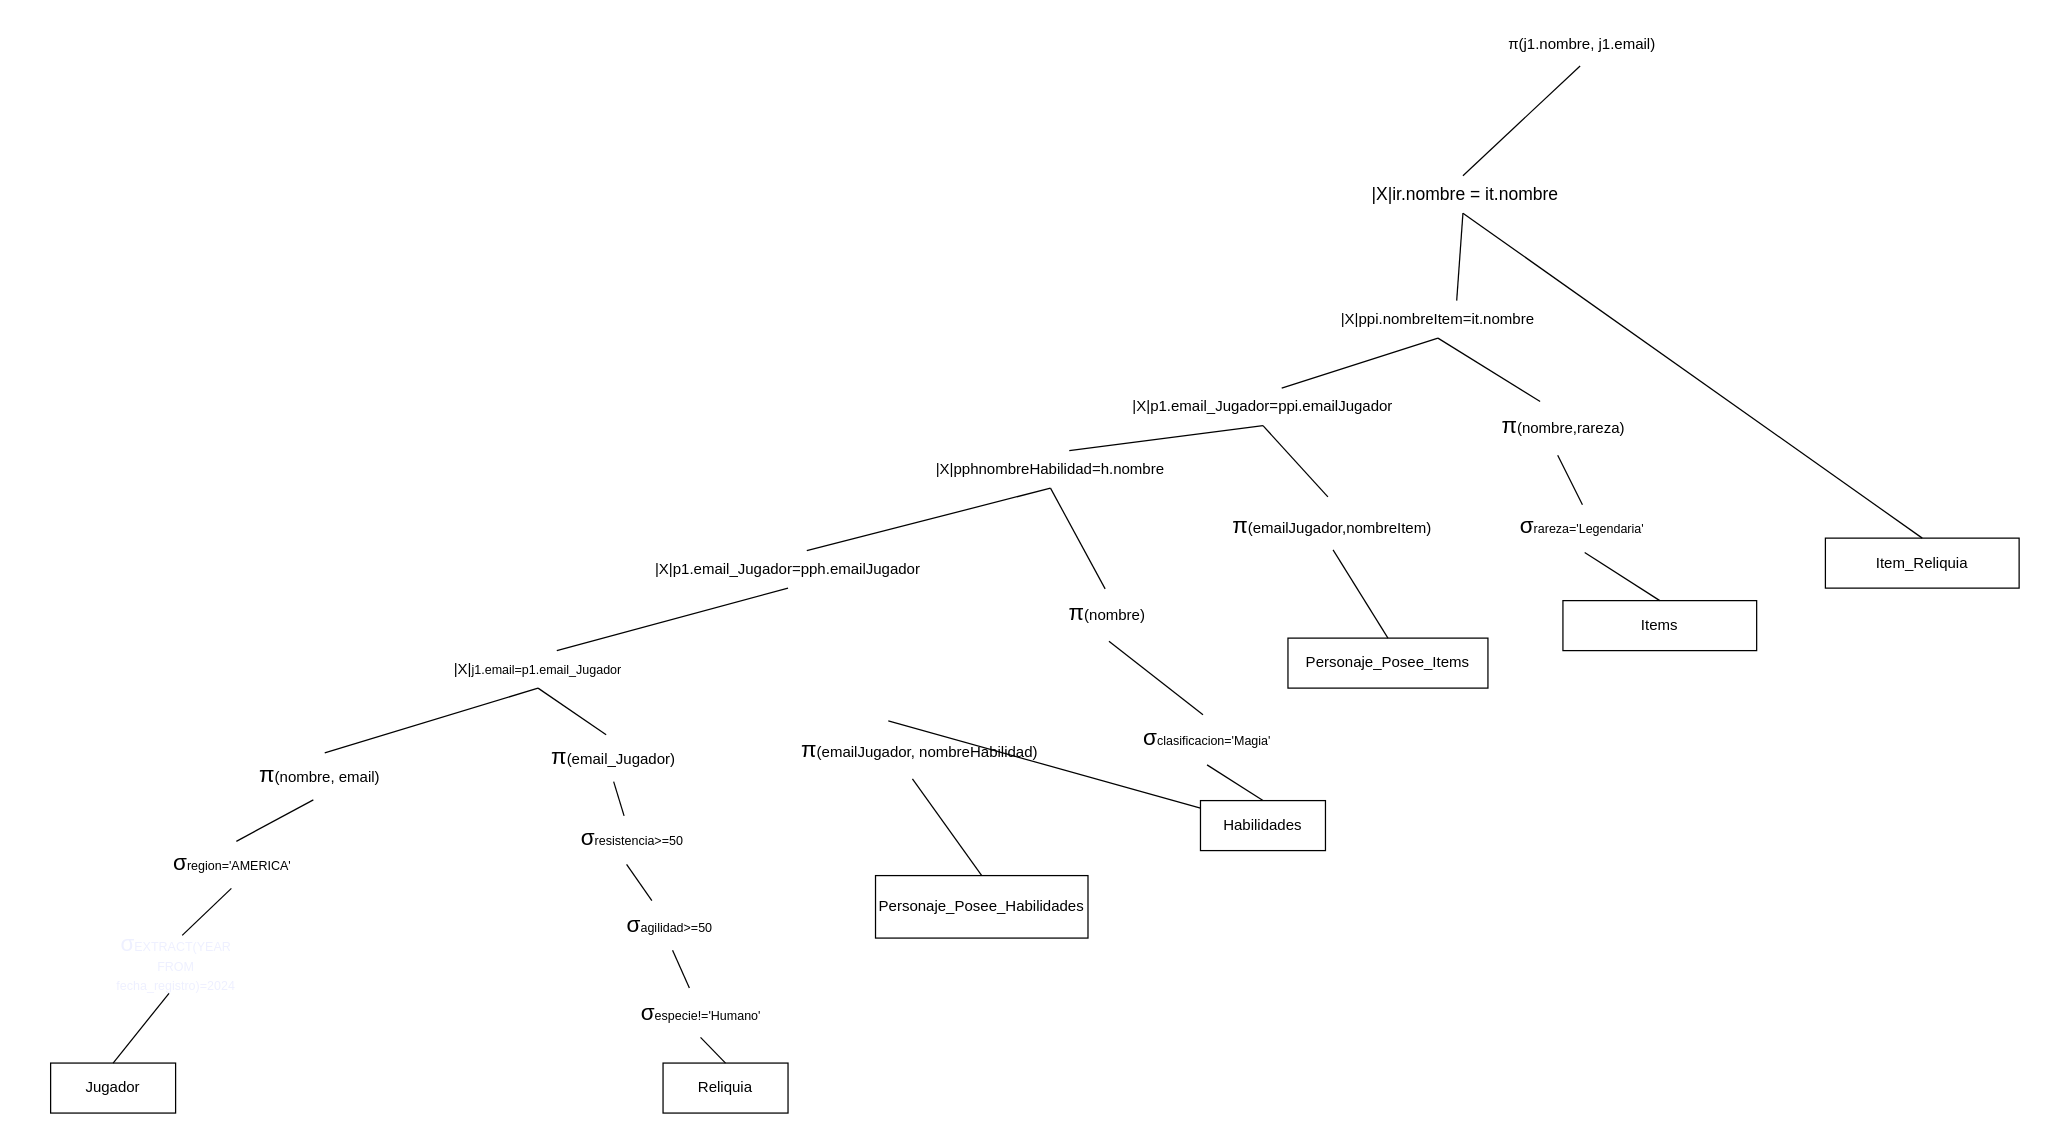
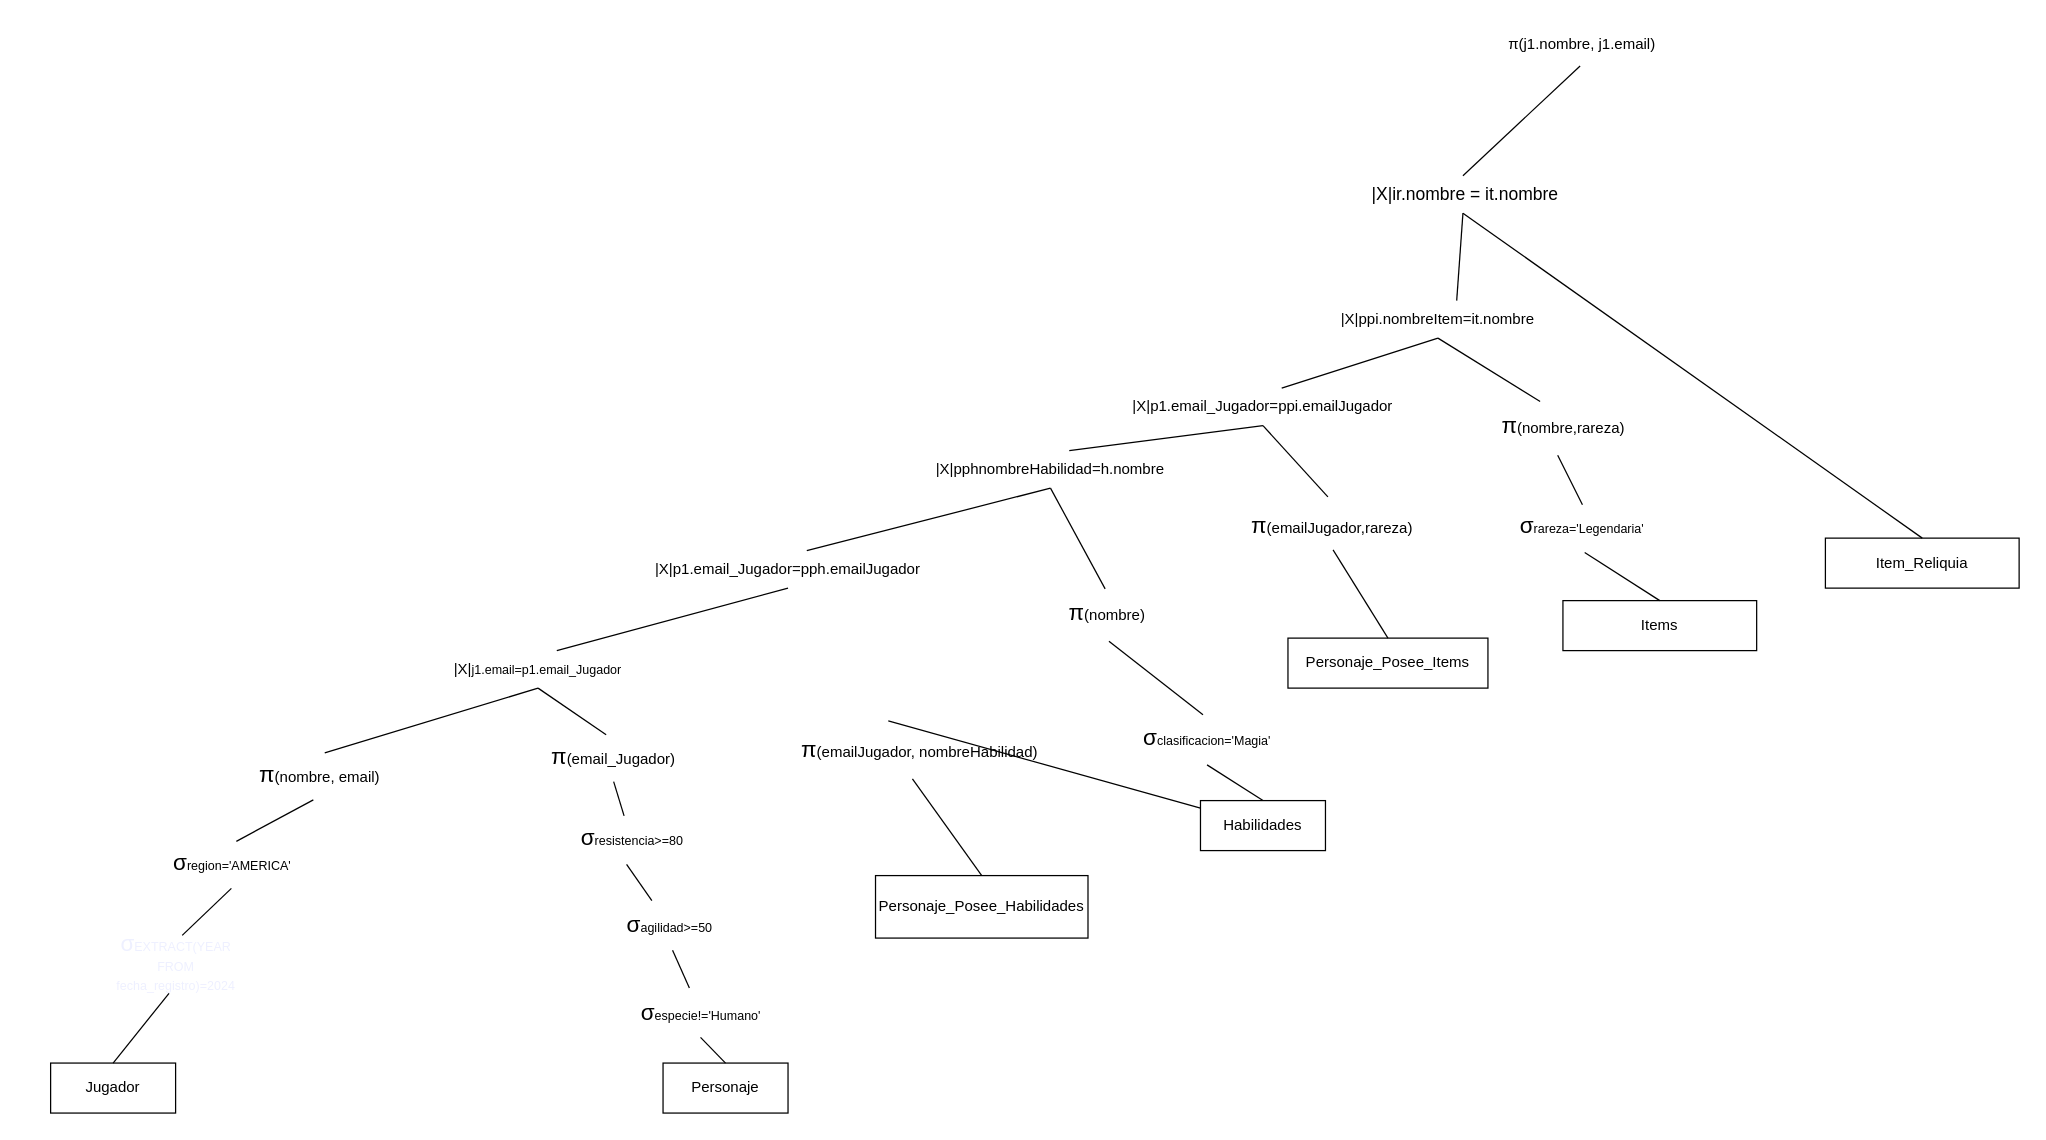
(1333, 526) -> (1333, 526)
(633, 838) -> (633, 838)
(726, 1088) -> (726, 1088)
